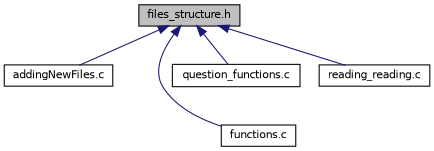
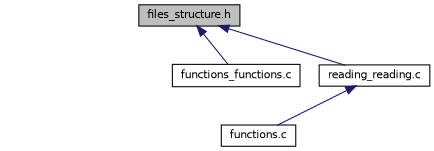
(59, 76) -> none
(236, 76) -> (236, 76)
(167, 93) -> (312, 108)
